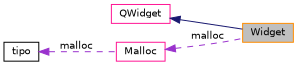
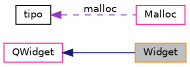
(209, 44) -> none
